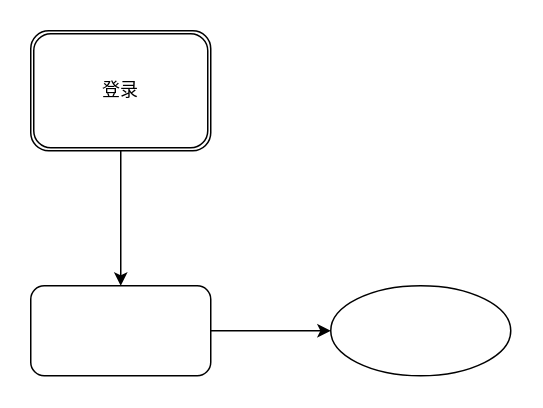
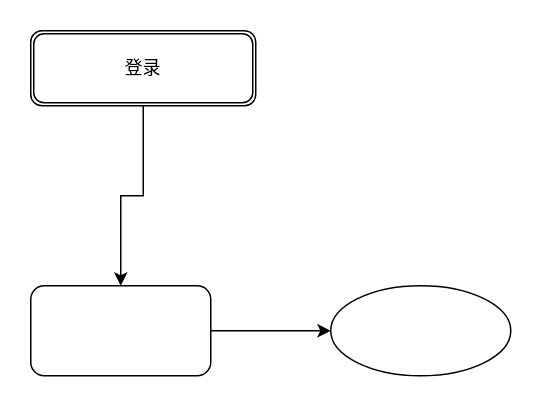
(121, 91) -> (143, 68)
